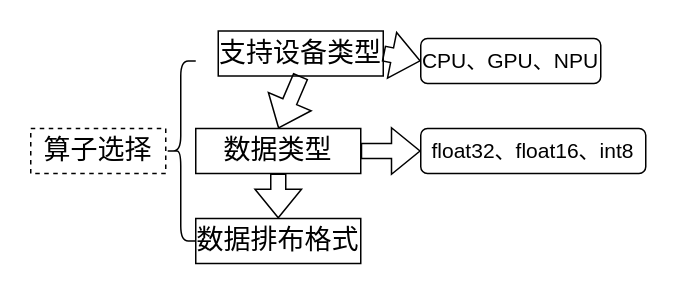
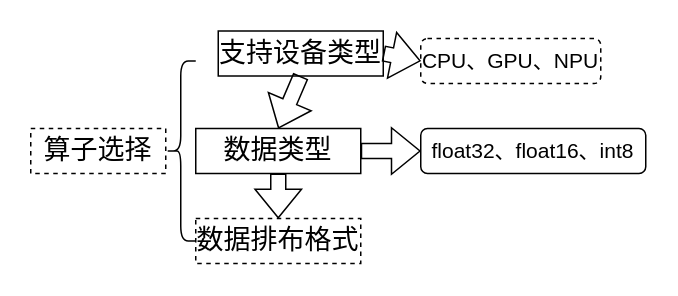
(511, 61) -> (511, 61)
(278, 241) -> (278, 241)
